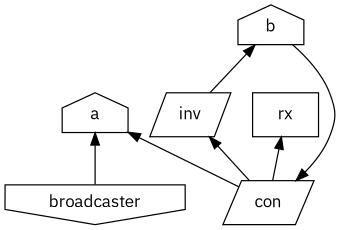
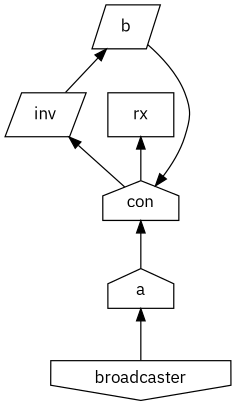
(271, 27) -> (126, 27)
(189, 162) -> (141, 251)
(268, 203) -> (141, 203)
